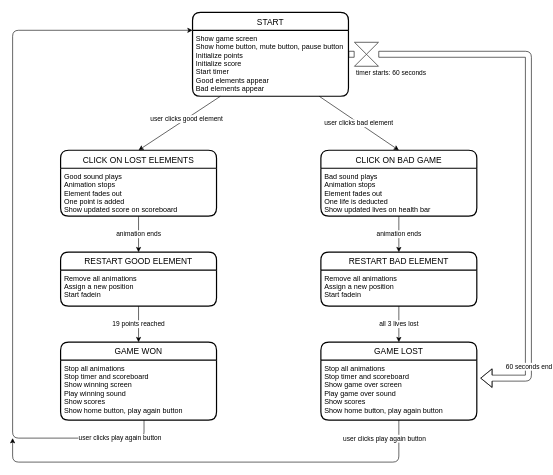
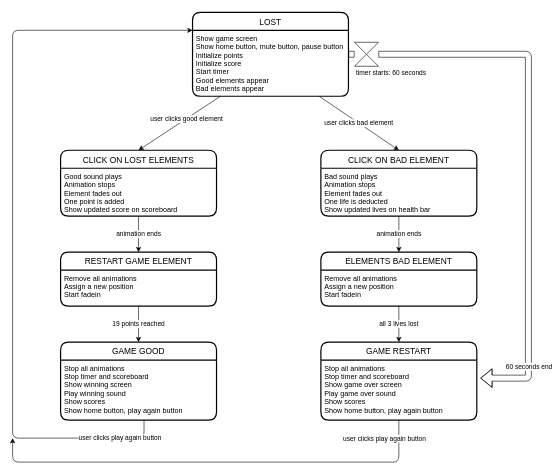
(270, 22) -> (270, 22)
(398, 160) -> (398, 160)
(138, 262) -> (138, 262)
(398, 262) -> (398, 262)
(138, 352) -> (138, 352)
(398, 352) -> (398, 352)
